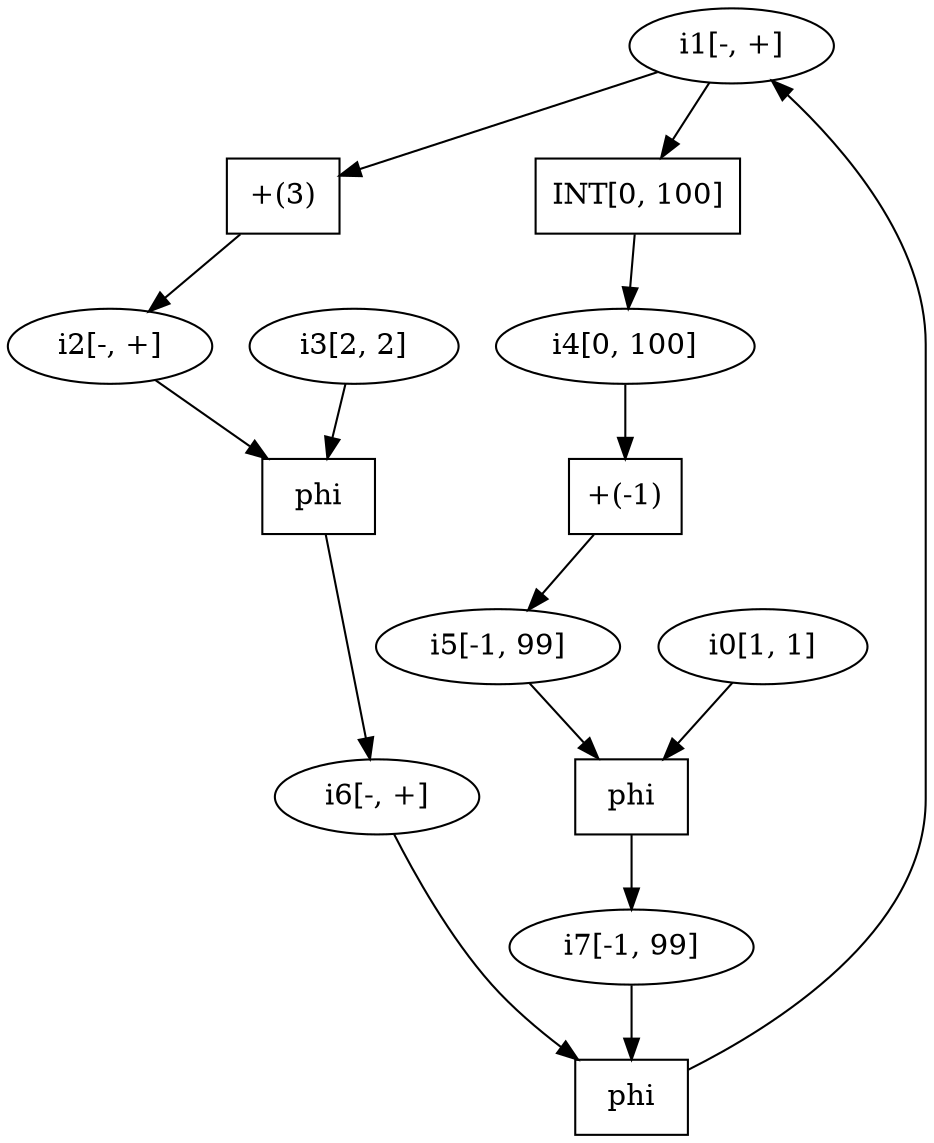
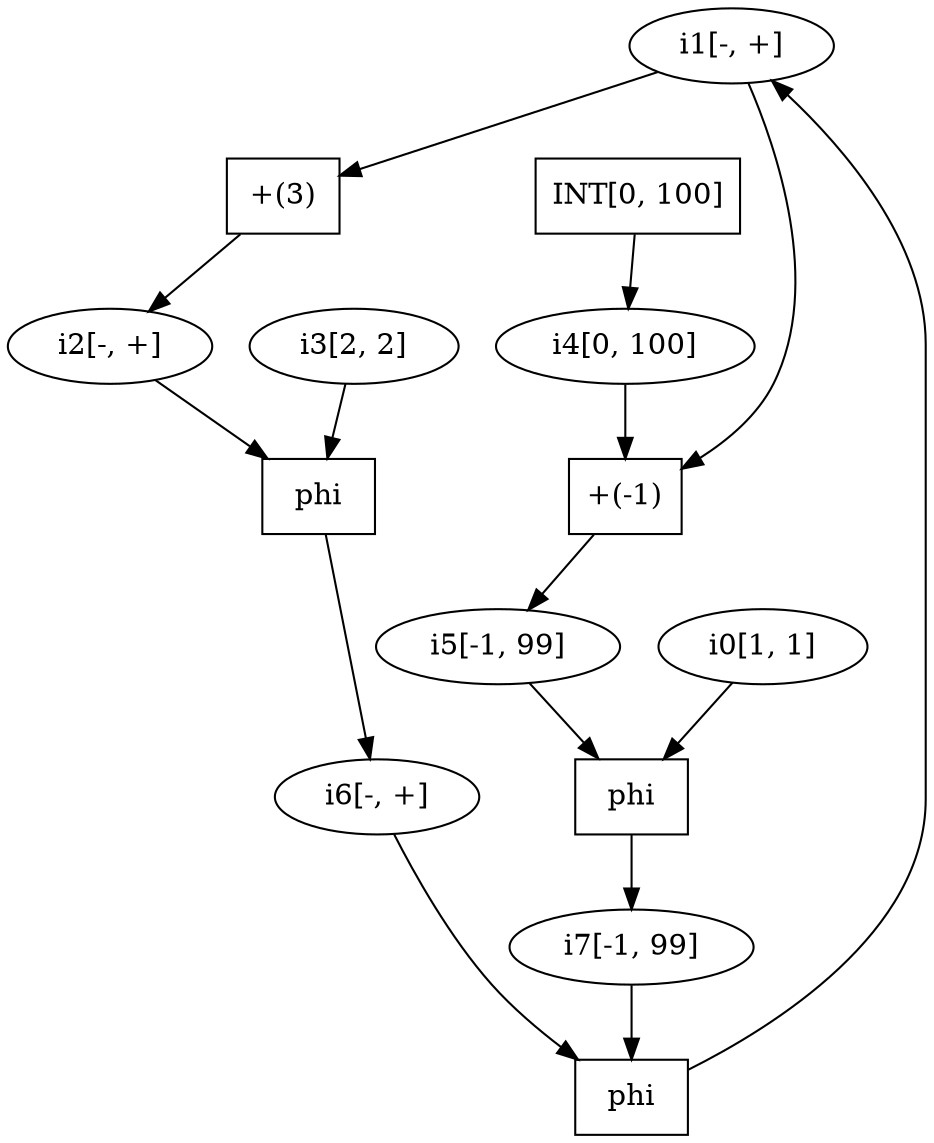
(691, 111) -> (795, 285)
